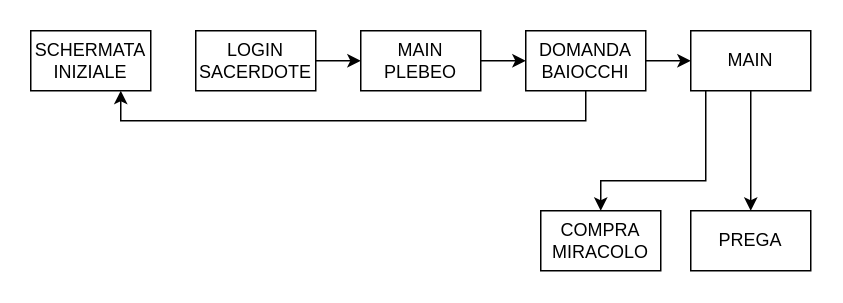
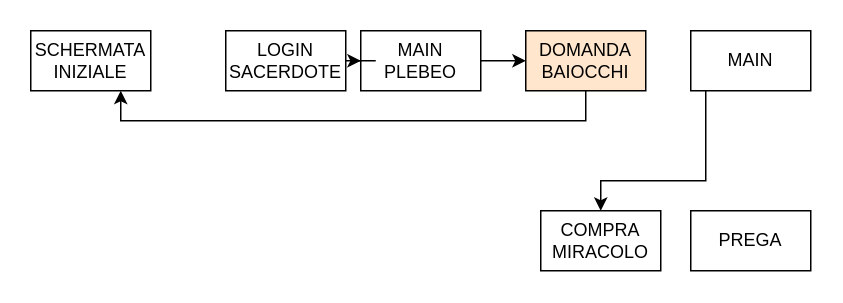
(256, 61) -> (286, 61)
(586, 61) -> (586, 61)
(674, 61) -> none
(751, 146) -> none
